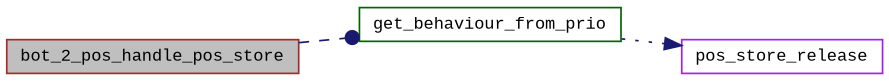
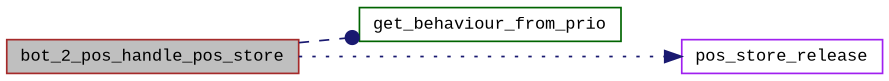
(643, 41) -> (482, 57)
